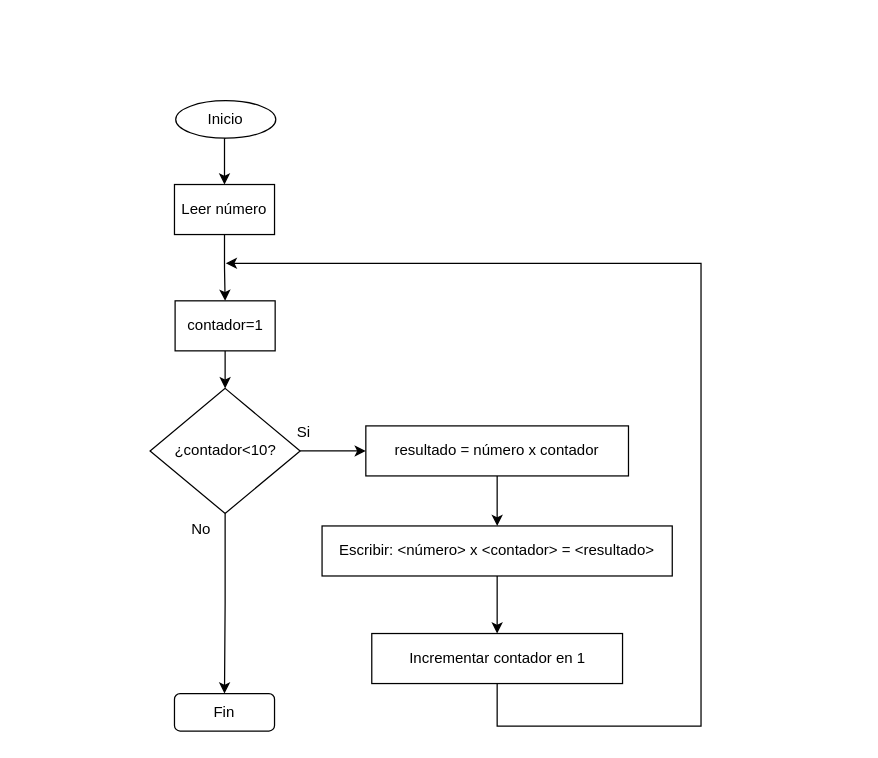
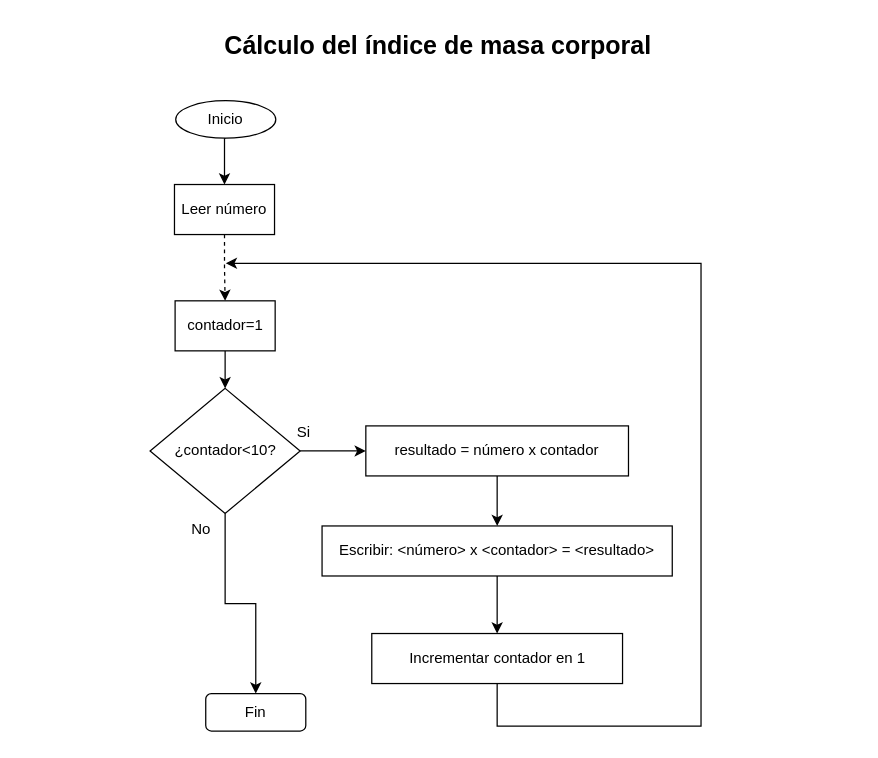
none -> (438, 44)
(224, 264) -> (224, 264)
(224, 712) -> (256, 712)
